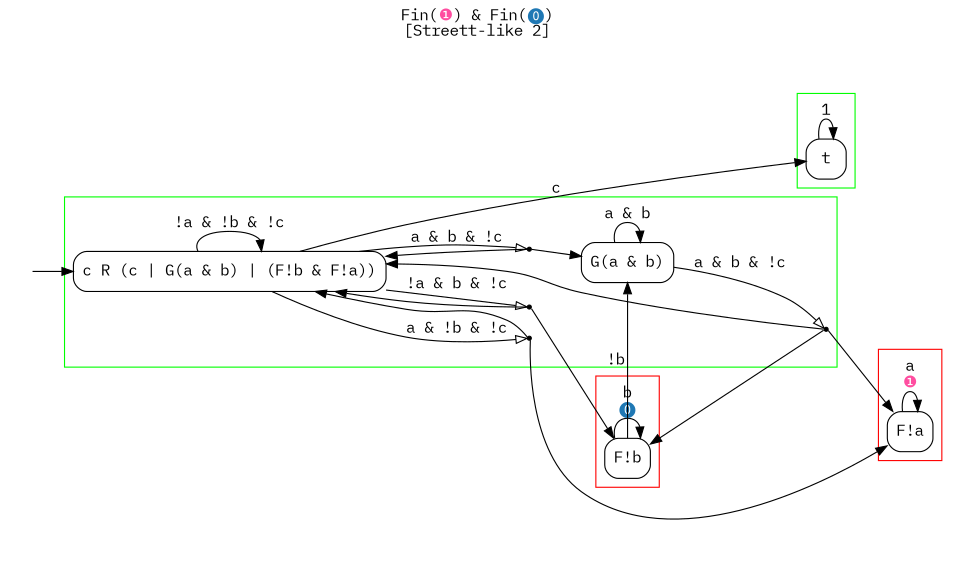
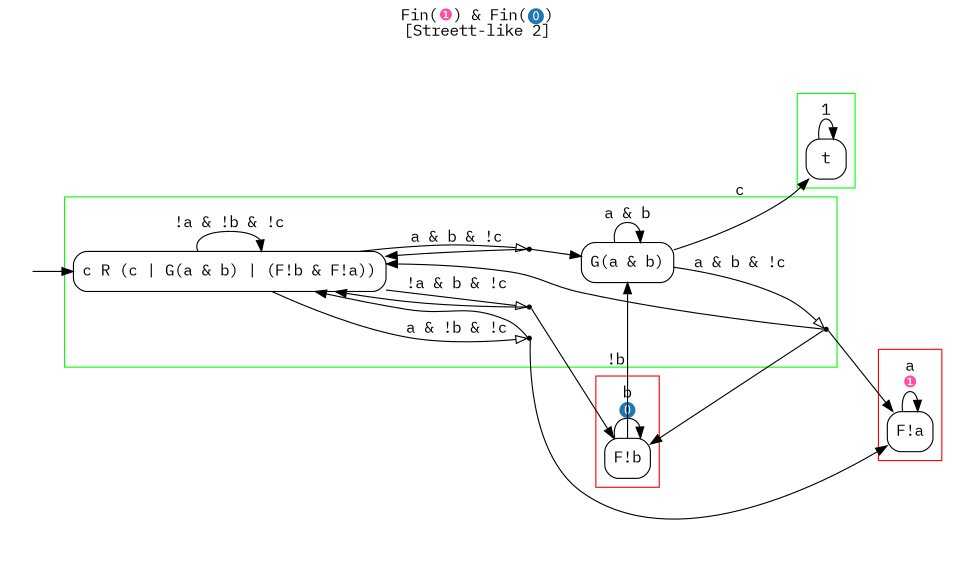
(509, 205) -> (740, 224)
